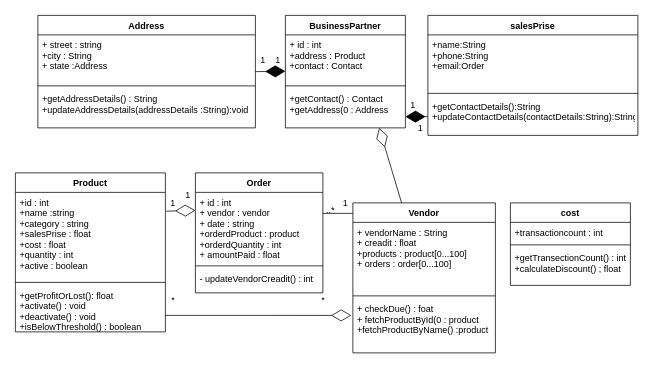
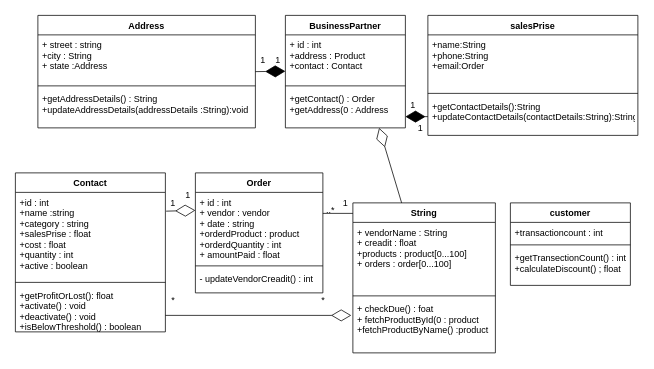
(344, 99) -> (339, 99)
(90, 183) -> (90, 183)
(424, 213) -> (424, 213)
(570, 213) -> (570, 213)
